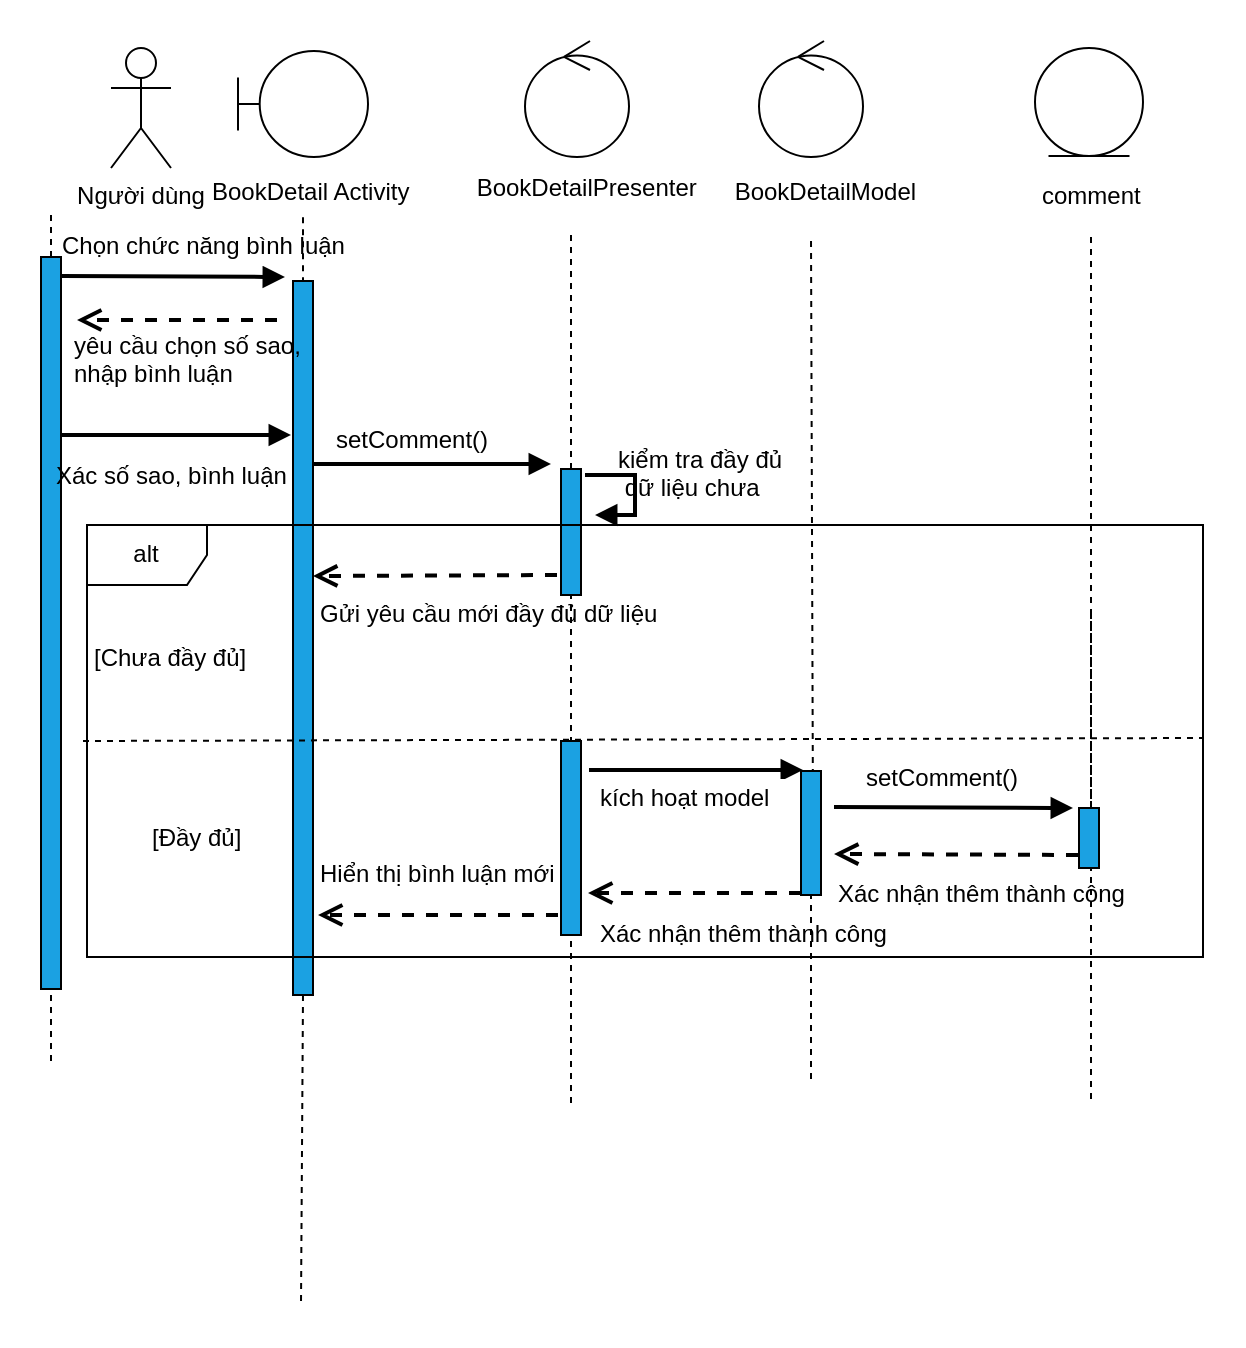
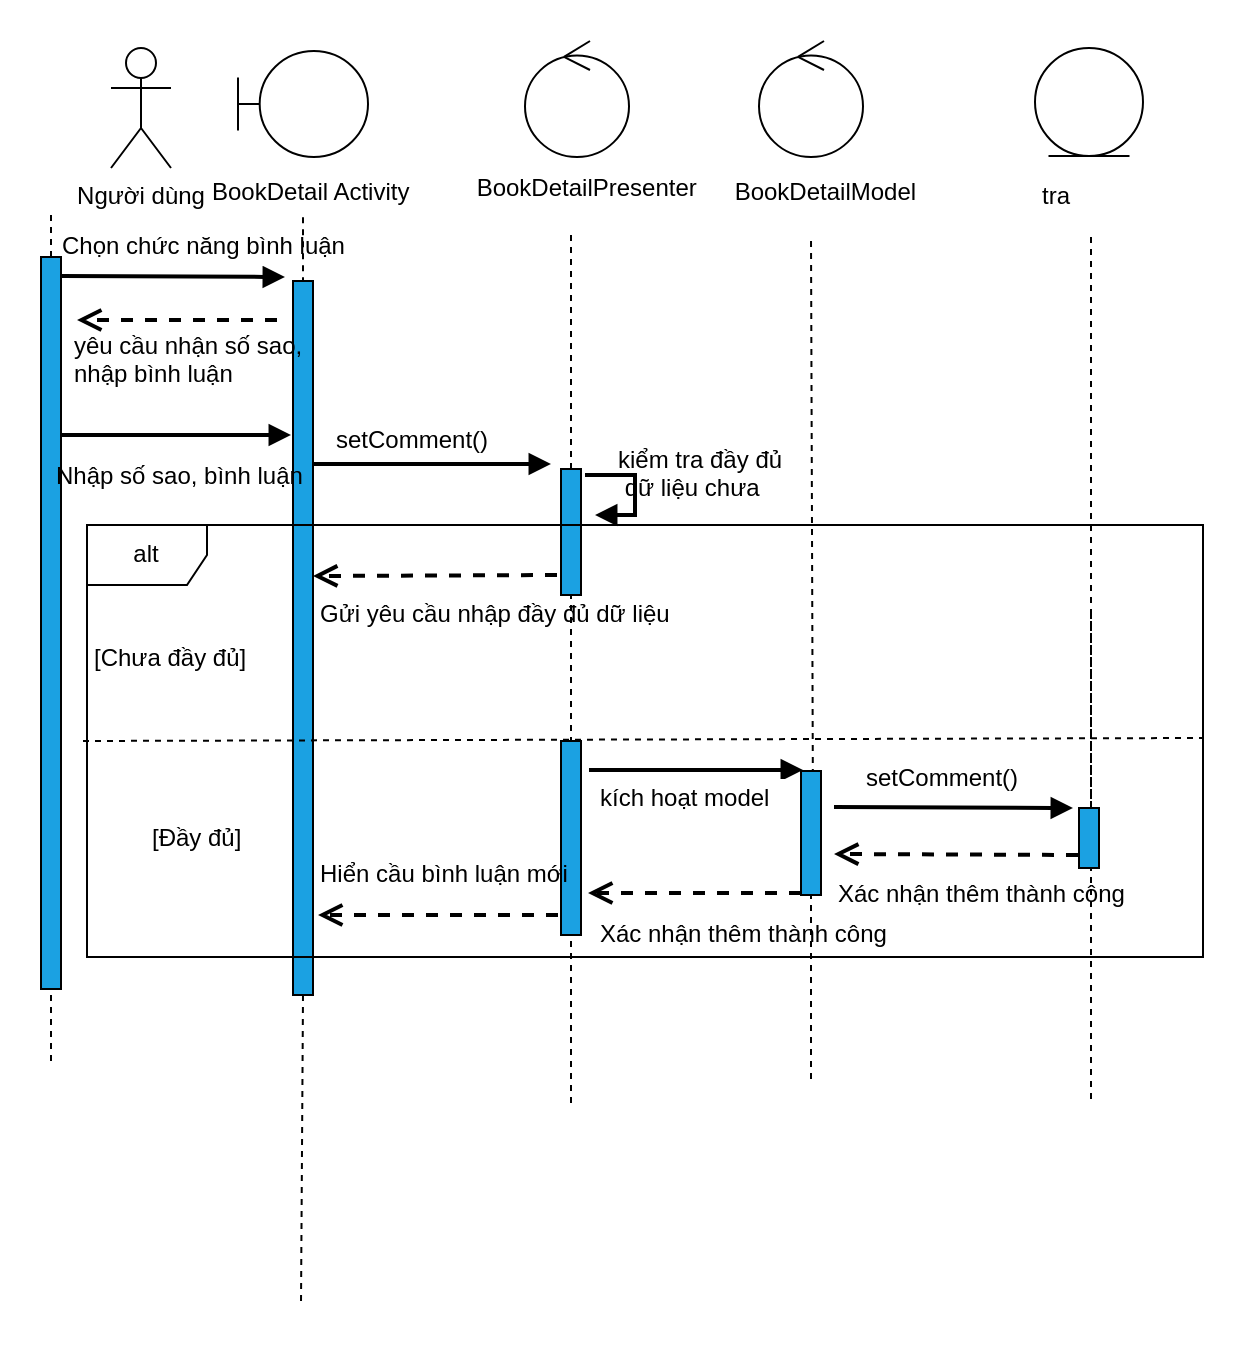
(1090, 197) -> (1063, 197)
(194, 362) -> (194, 362)
(179, 477) -> (186, 477)
(488, 615) -> (498, 615)
(447, 875) -> (447, 875)
